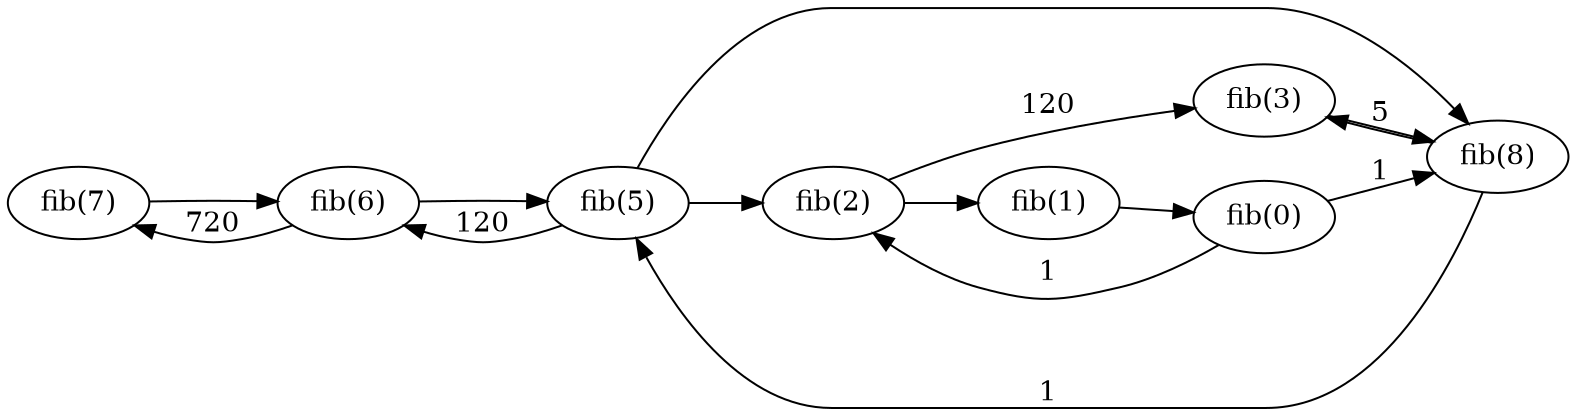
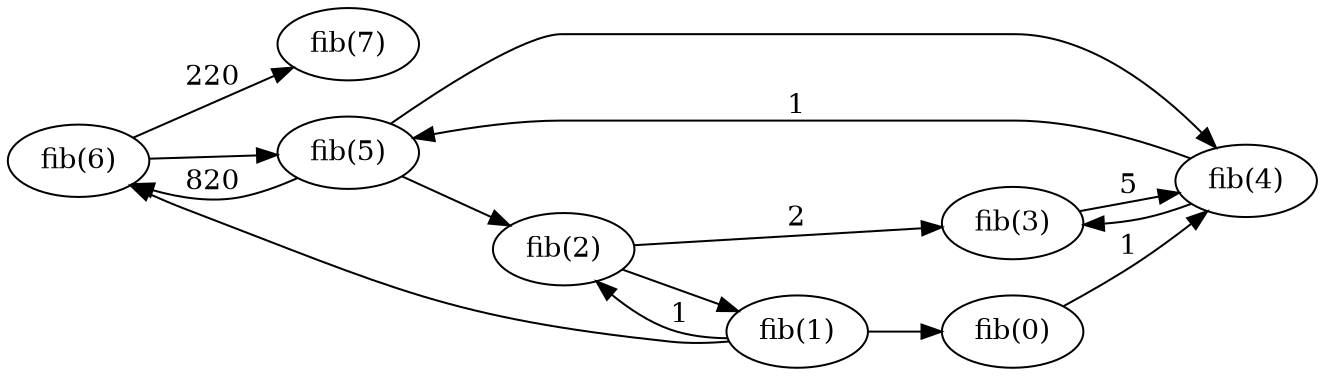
(1049, 106) -> (797, 218)
(1498, 157) -> (1246, 181)
(203, 201) -> (432, 299)
(213, 224) -> (213, 77)
(483, 224) -> (213, 182)
(1054, 299) -> (666, 328)
